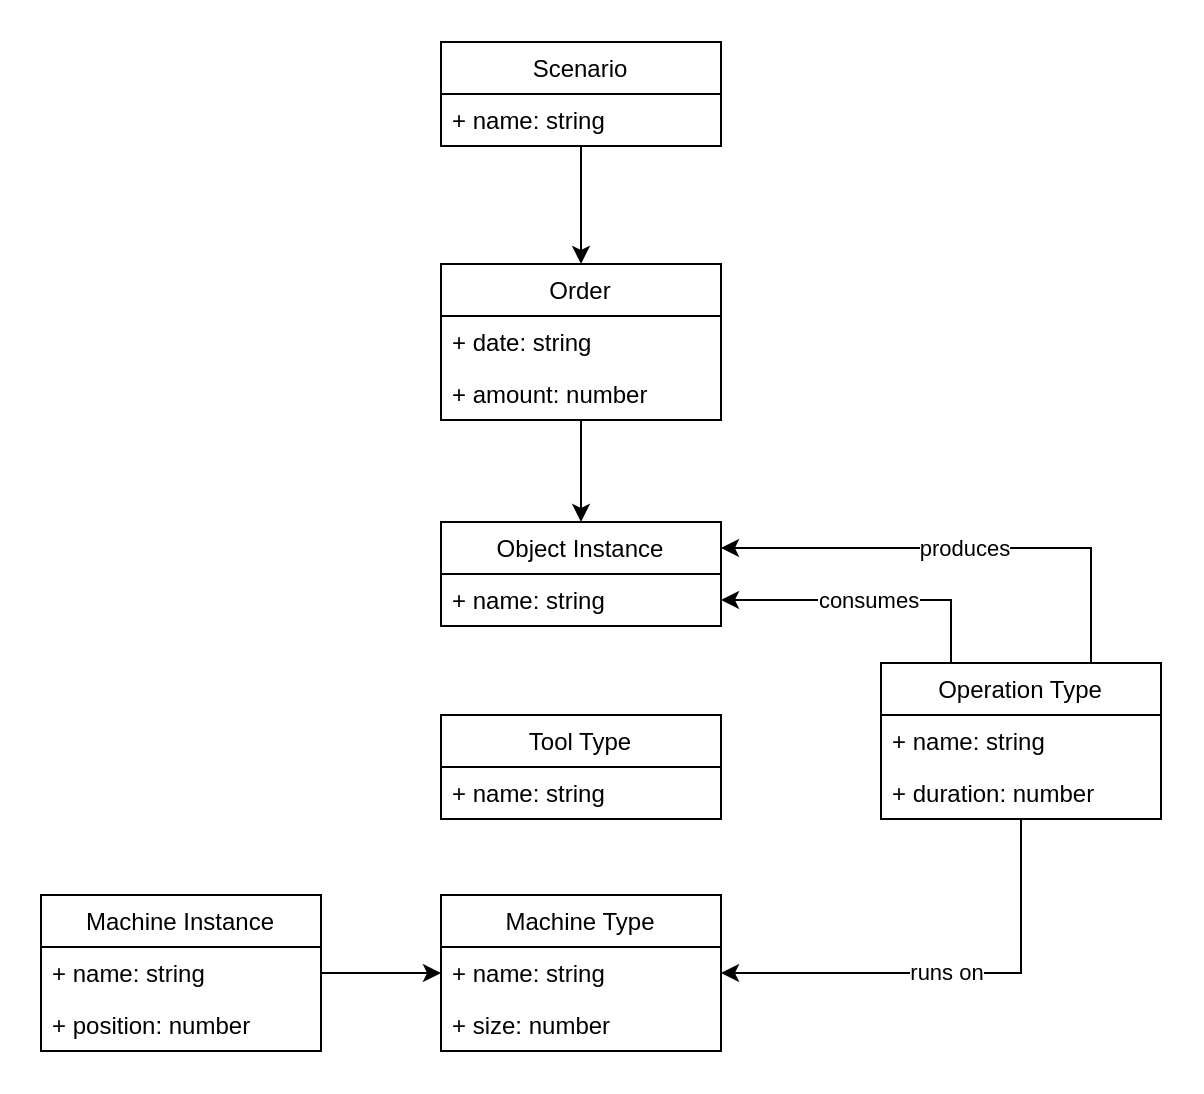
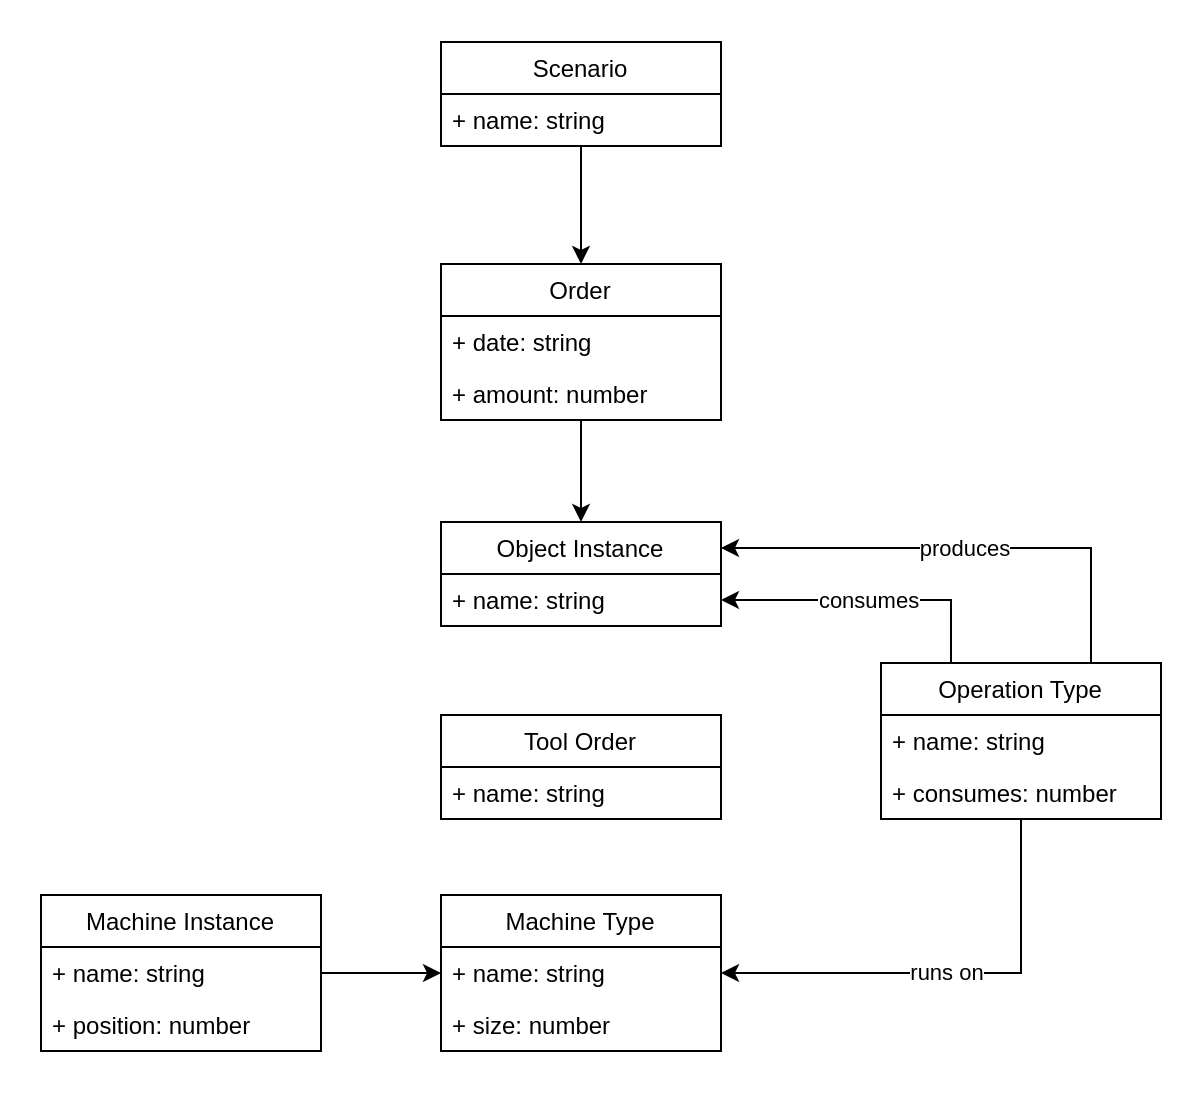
(580, 742) -> (580, 742)
(1000, 794) -> (1004, 794)
